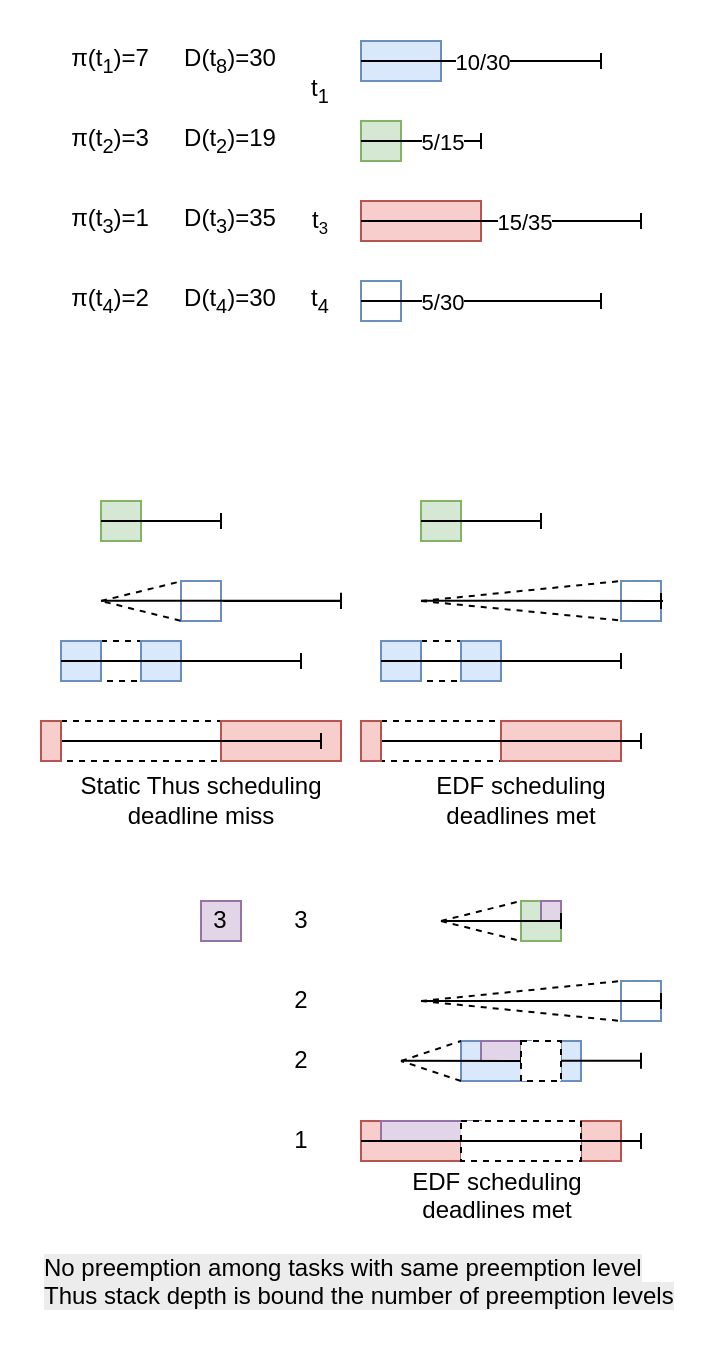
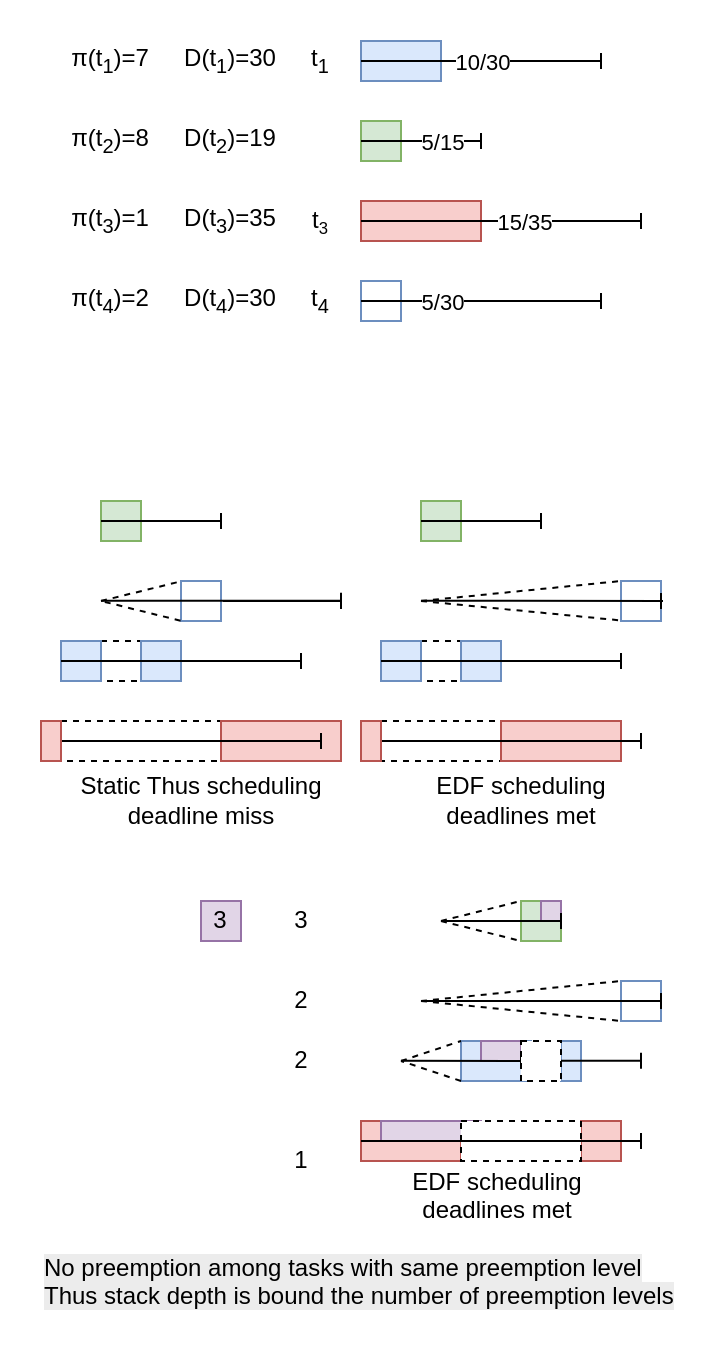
(231, 61) -> (231, 61)
(321, 91) -> (321, 61)
(111, 141) -> (111, 141)
(301, 1141) -> (301, 1161)
